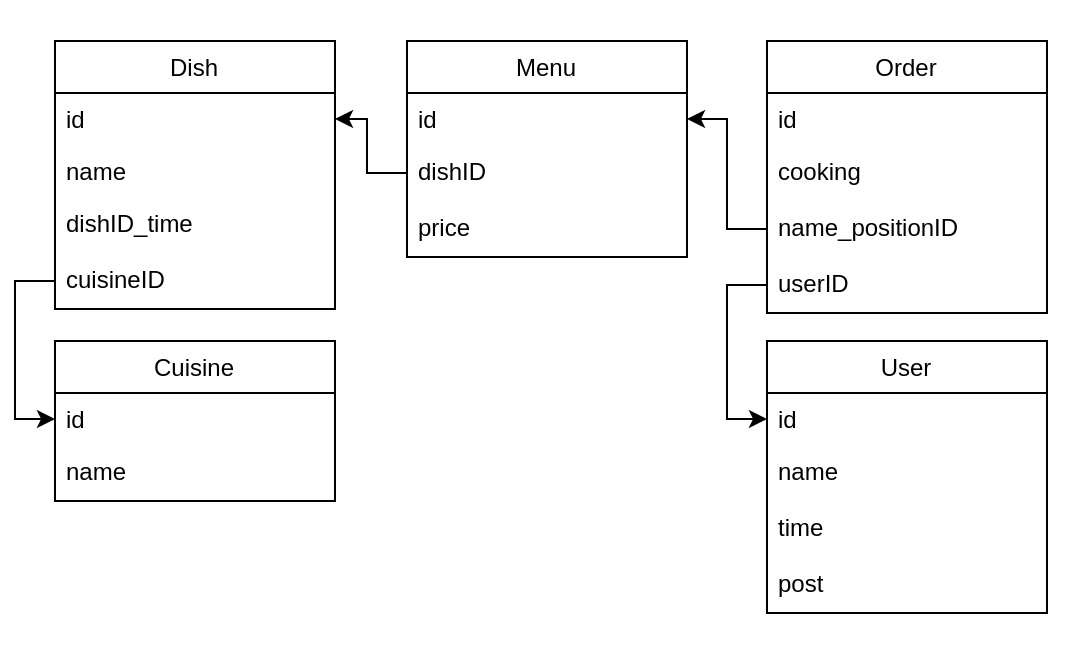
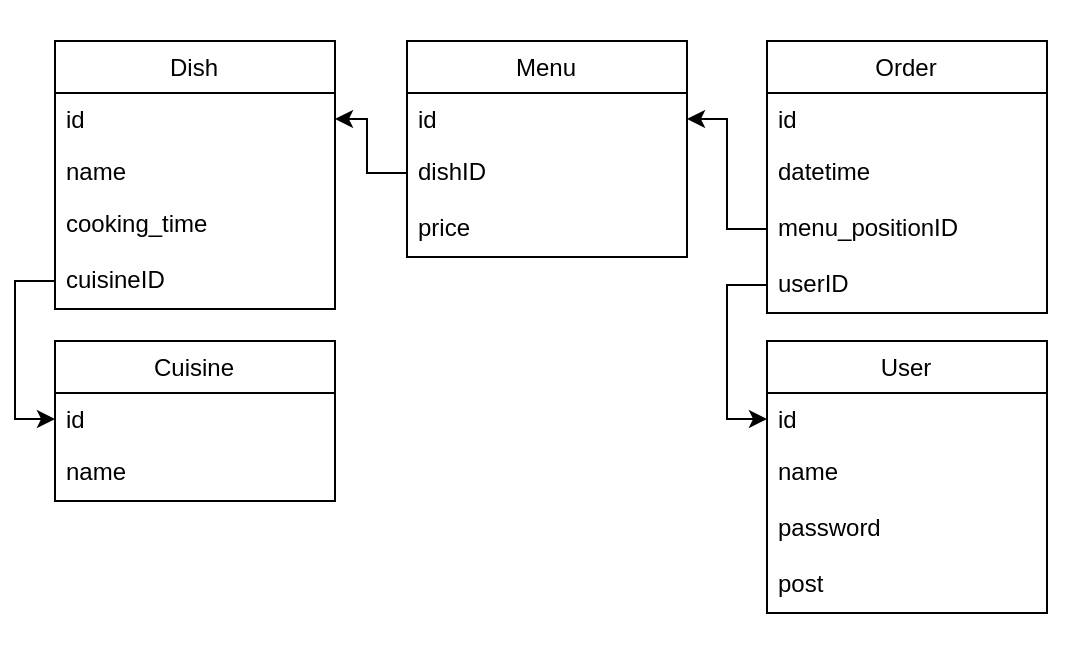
(822, 172) -> (829, 172)
(134, 224) -> (140, 224)
(873, 228) -> (873, 228)
(802, 528) -> (832, 528)
